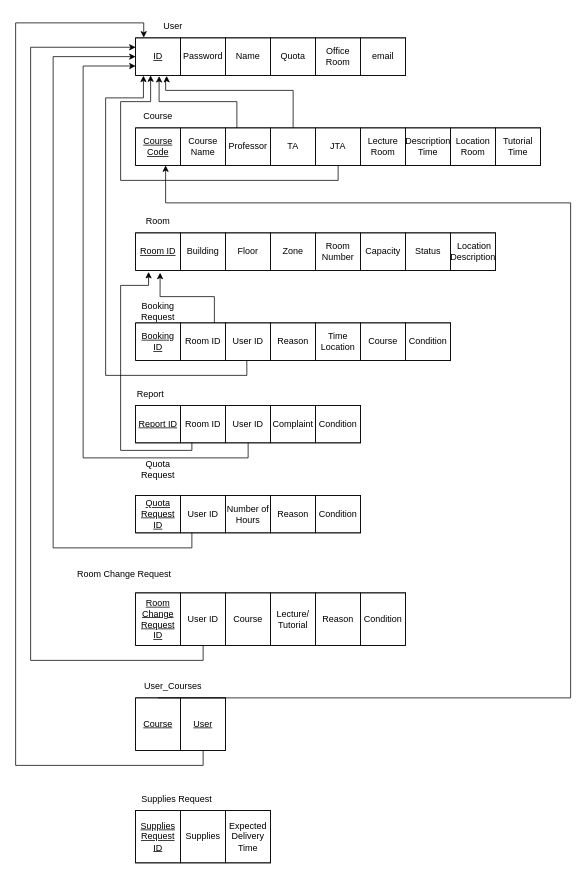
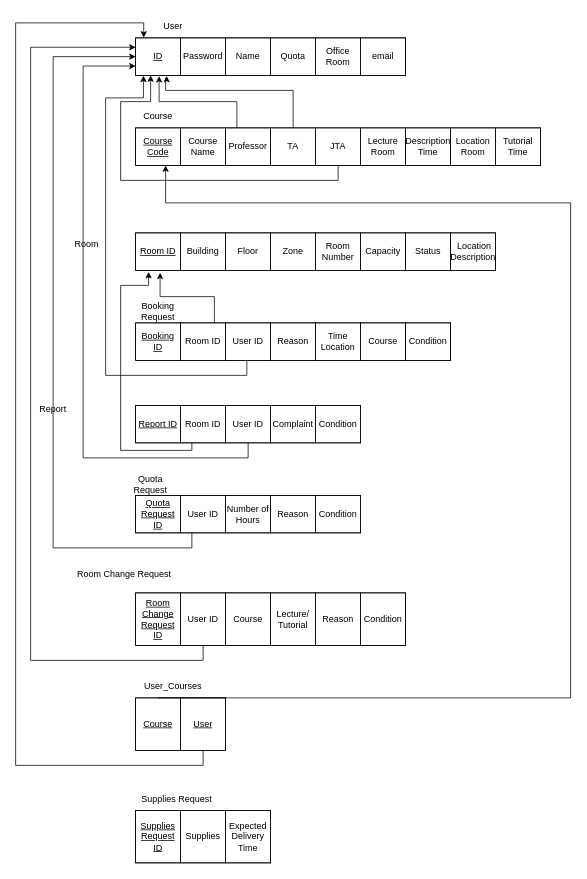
(158, 222) -> (87, 244)
(150, 394) -> (53, 409)
(158, 469) -> (150, 484)
